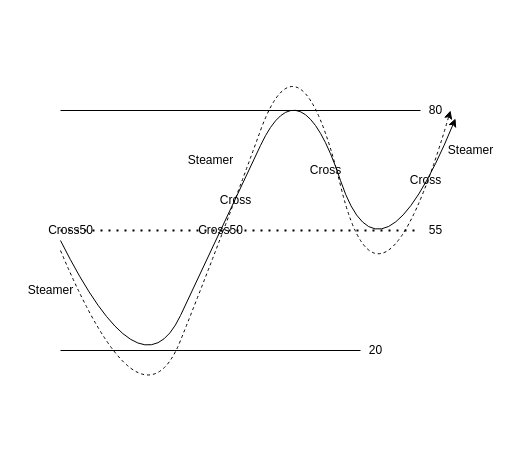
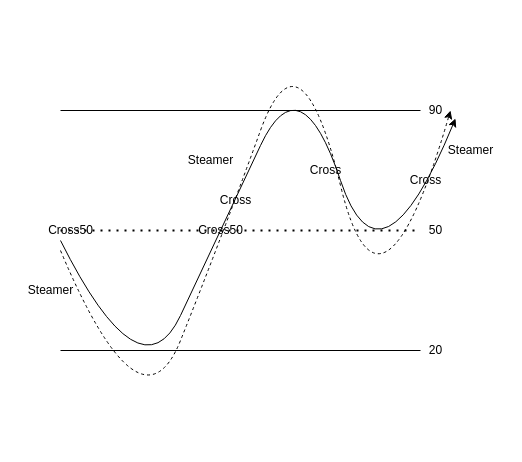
(436, 111) -> (436, 111)
(436, 231) -> (436, 231)
(376, 351) -> (436, 351)
